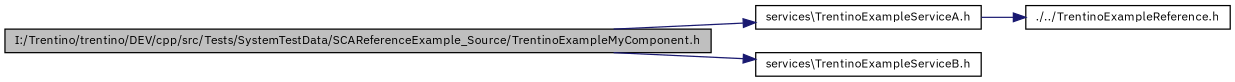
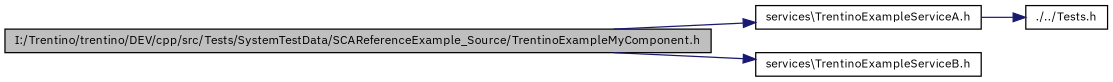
(1128, 17) -> (1067, 17)
